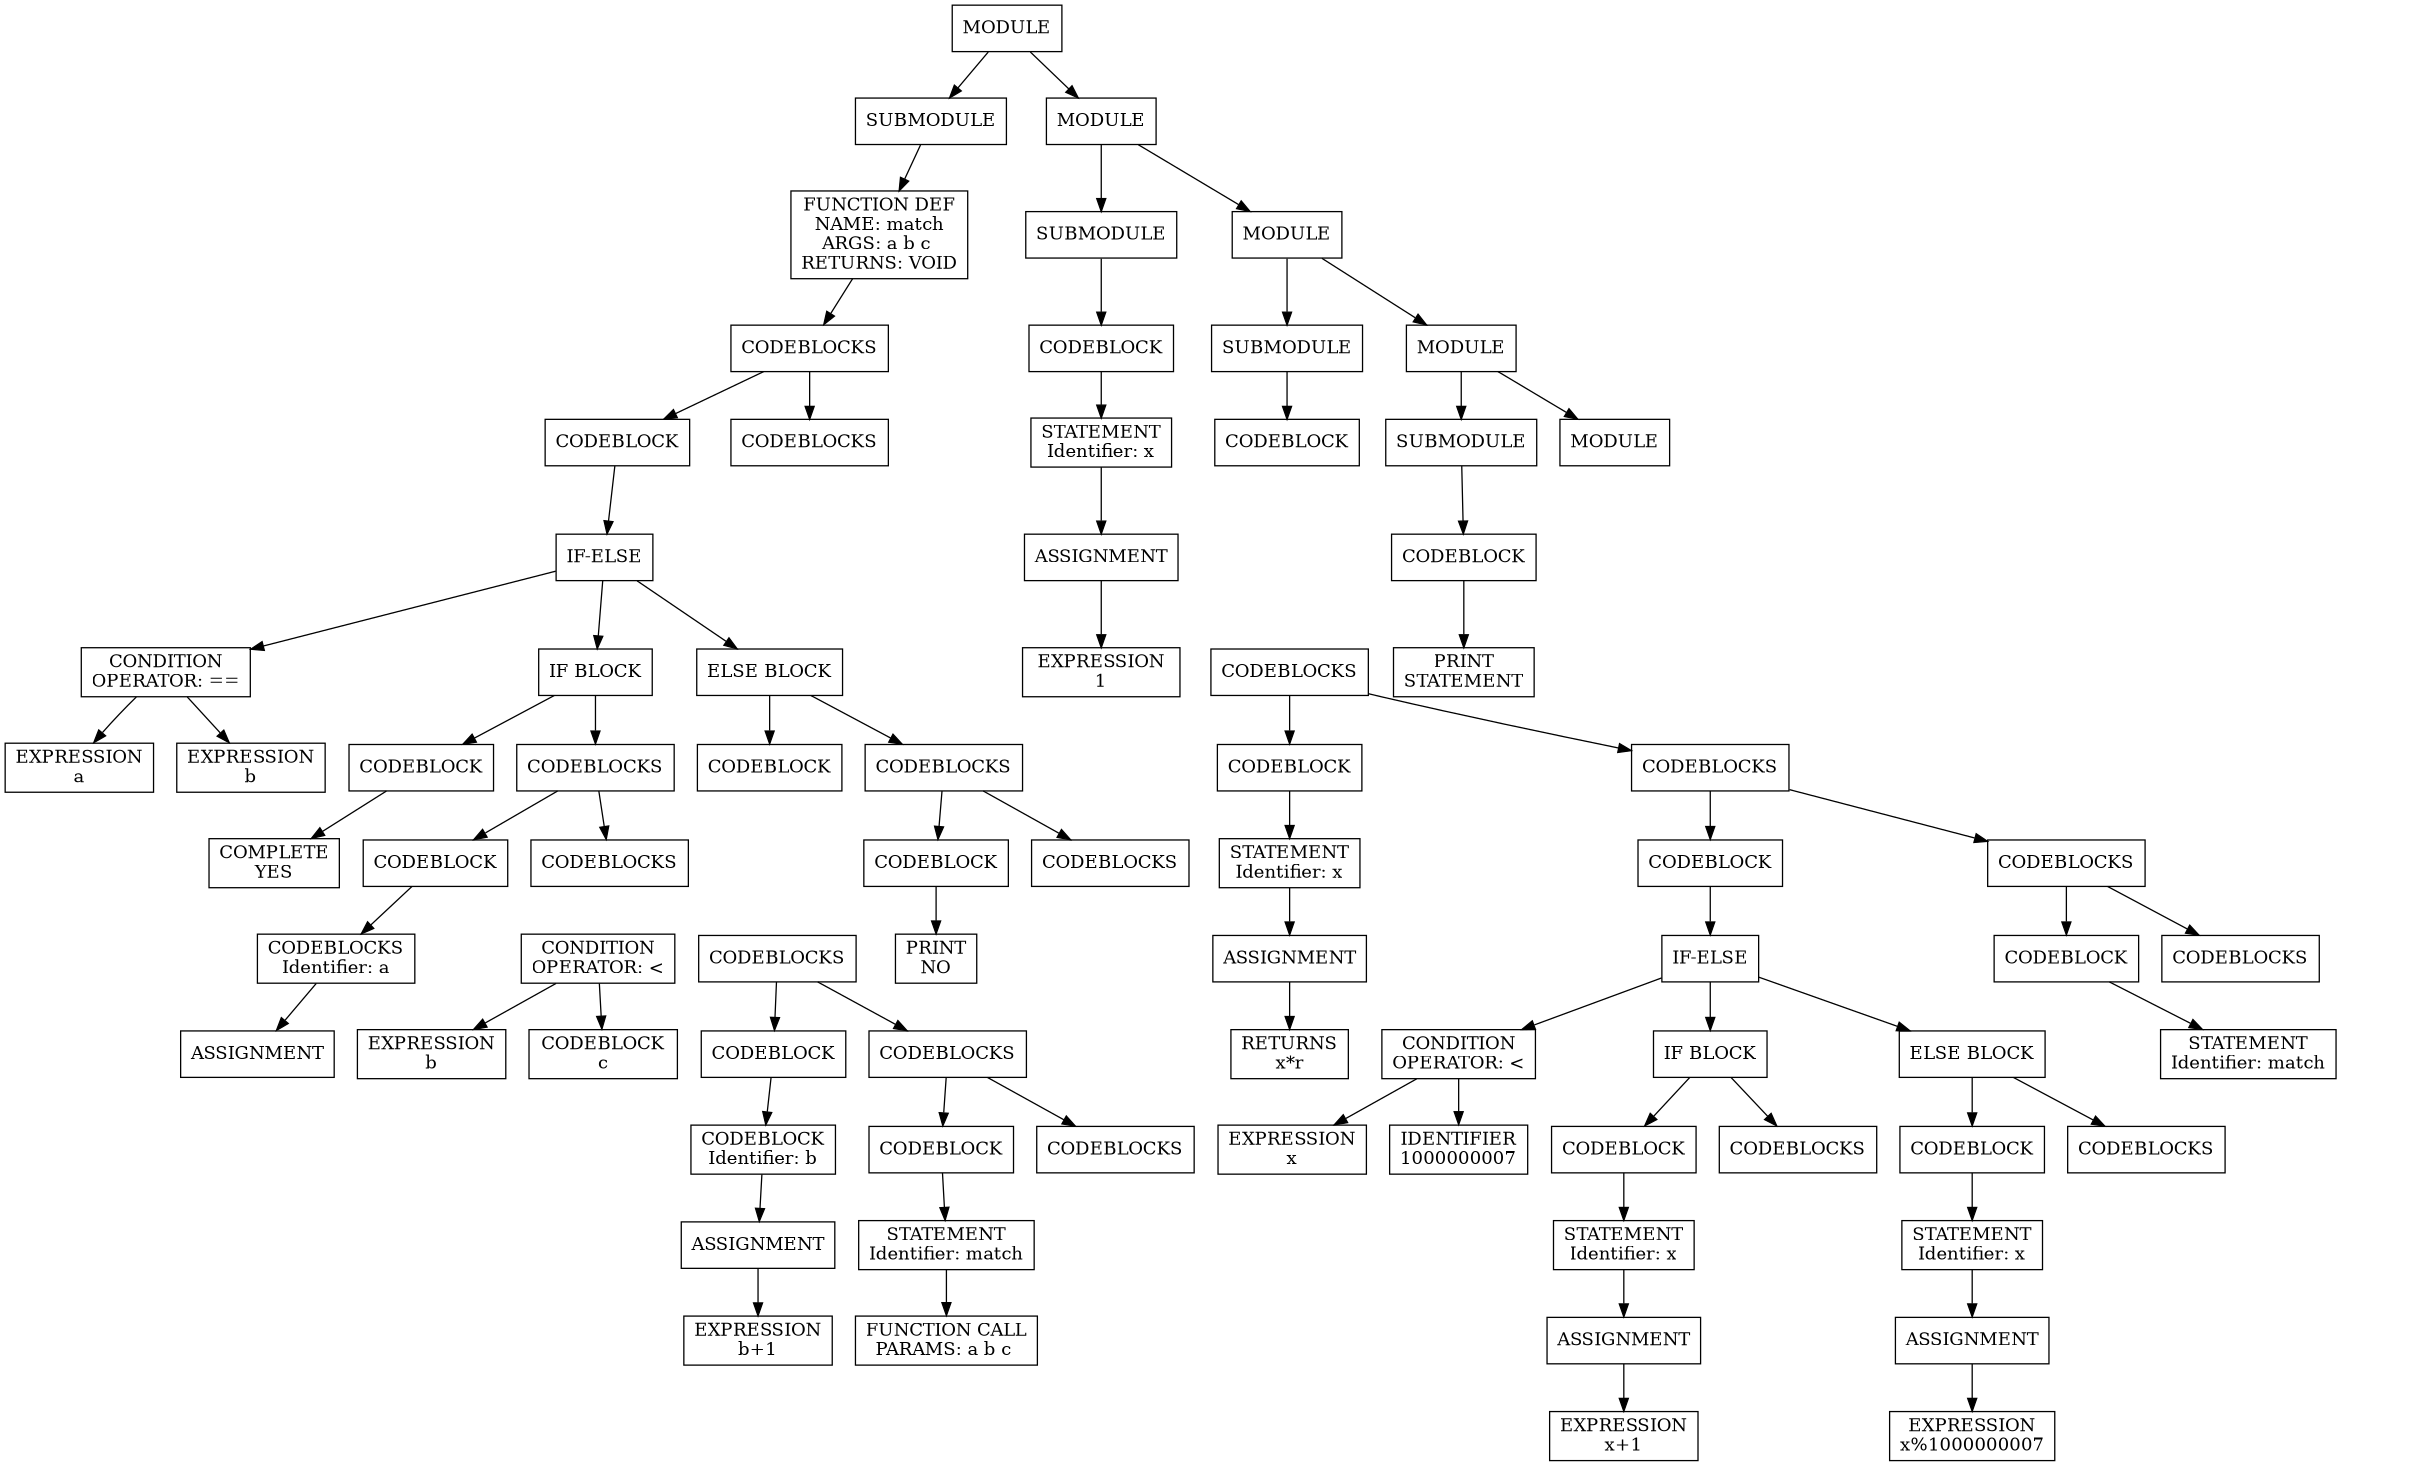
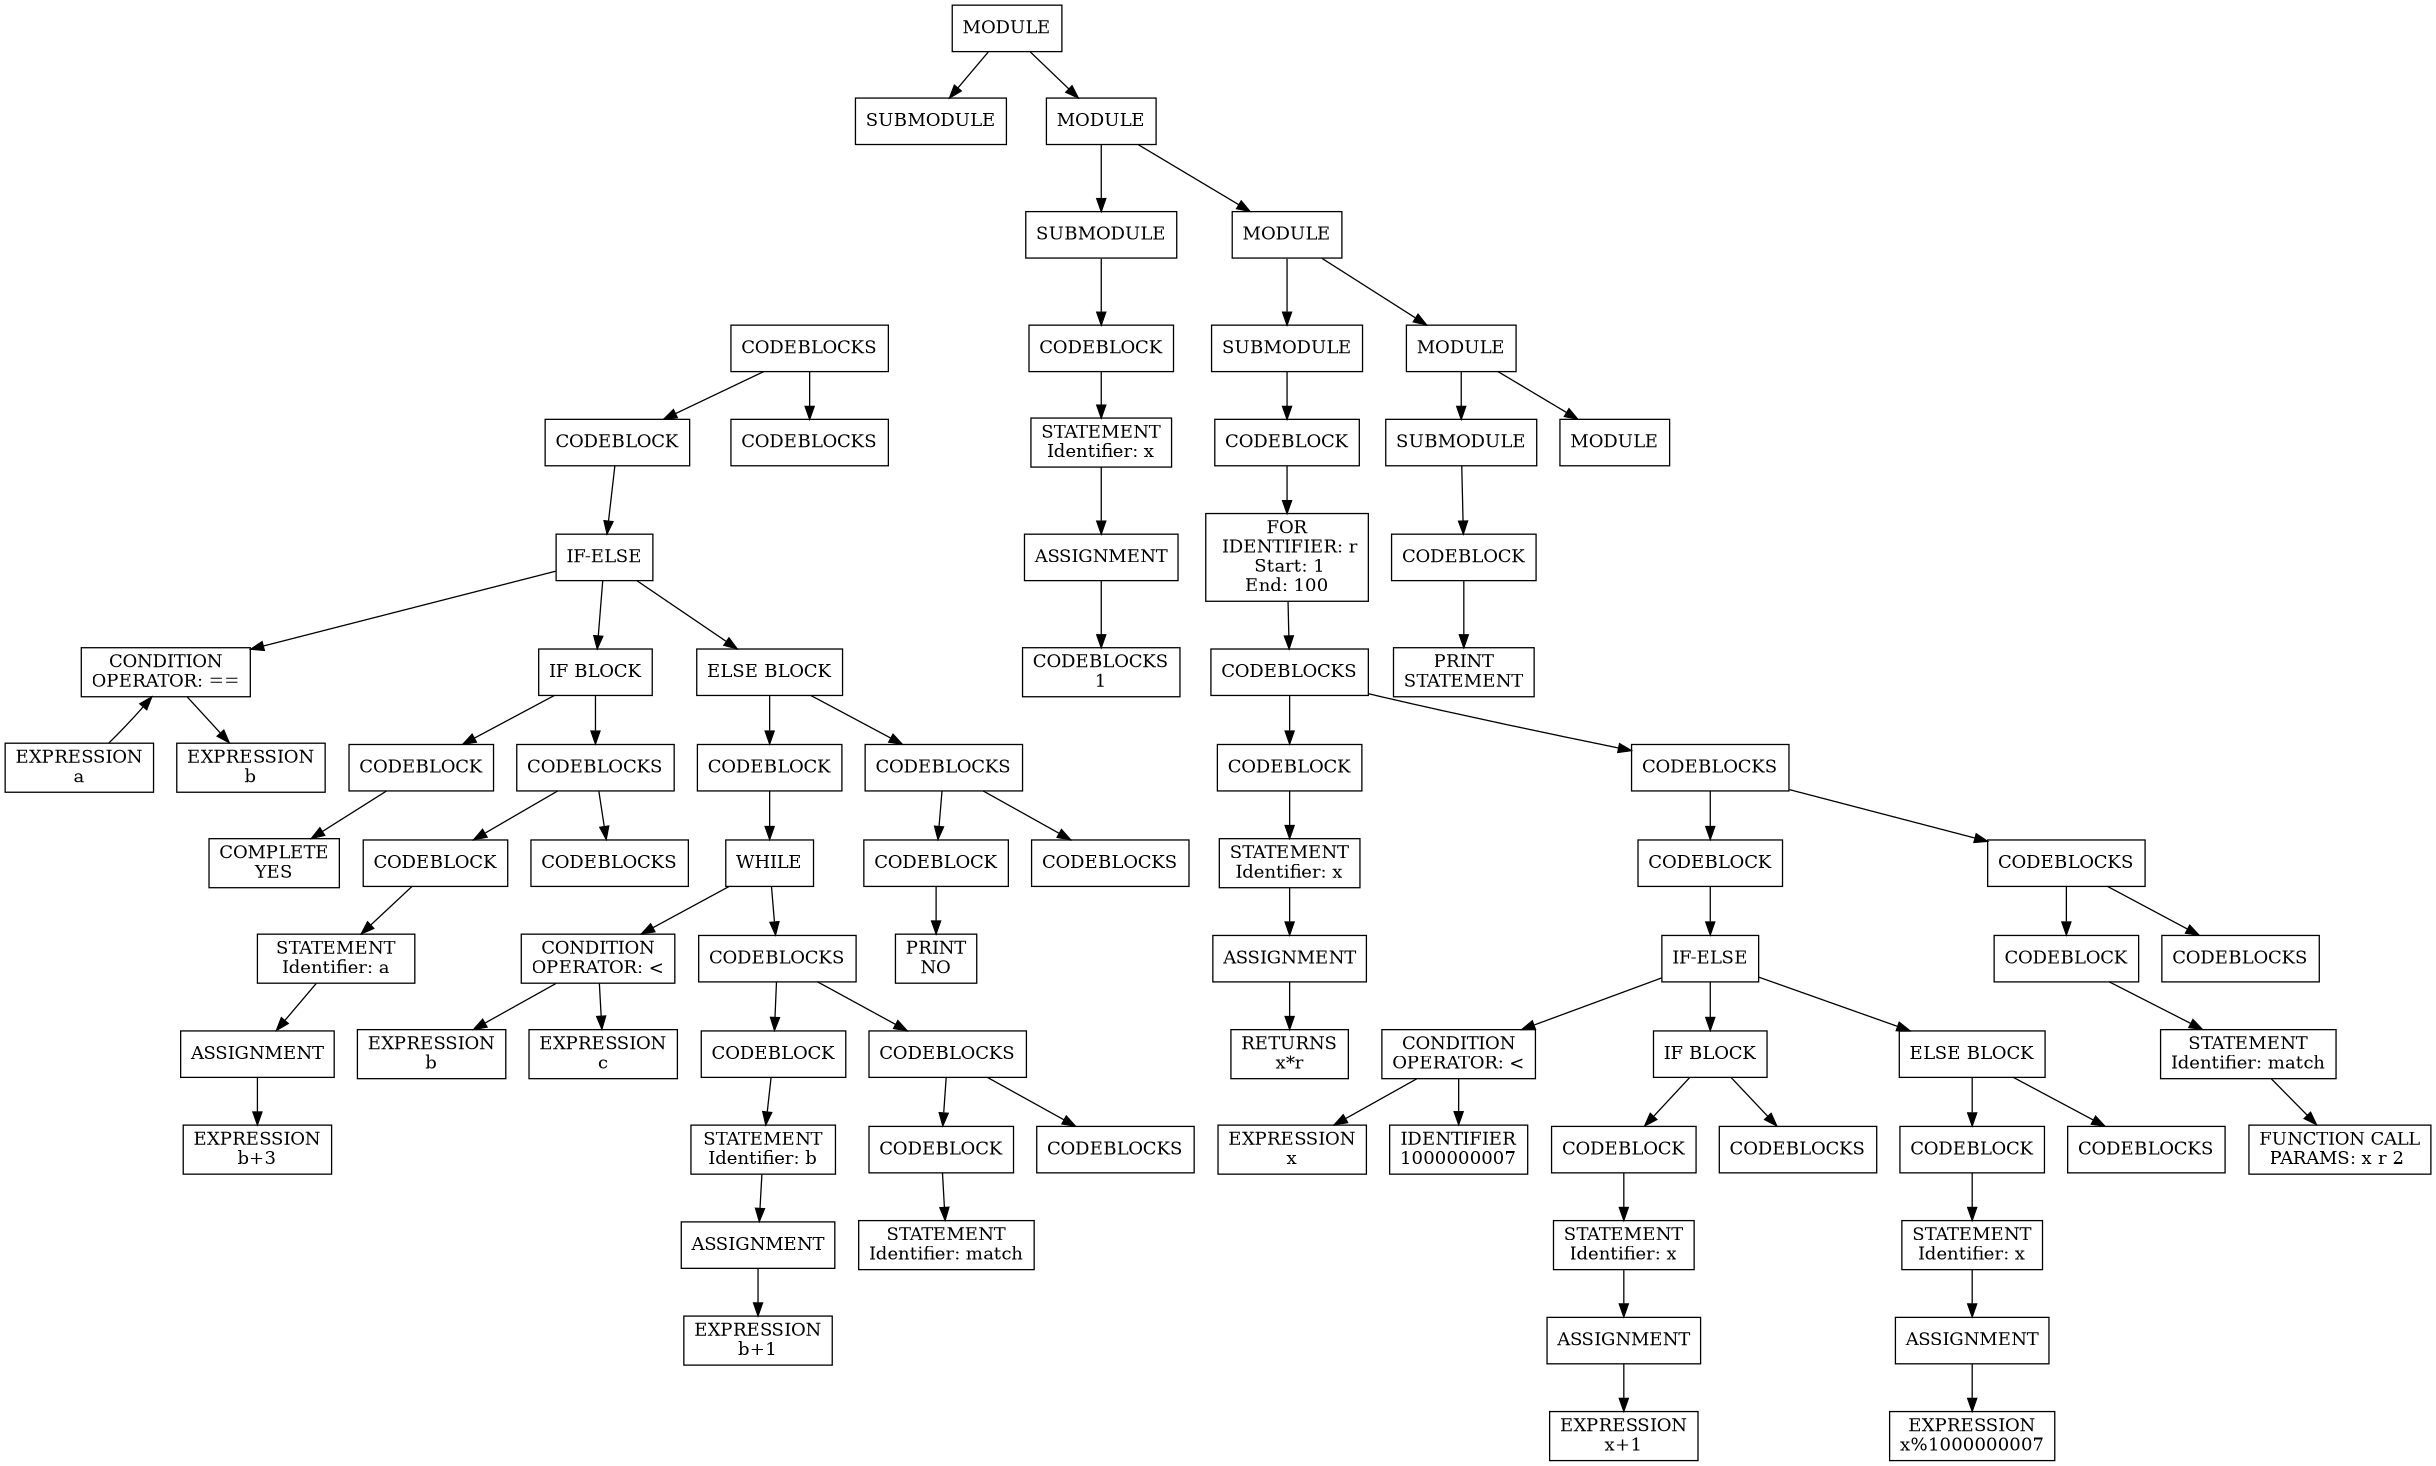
(879, 235) -> none
none -> (1287, 557)
(1101, 672) -> (1101, 672)
(119, 715) -> (126, 725)
none -> (770, 863)
(336, 959) -> (336, 959)
(603, 1054) -> (603, 1054)
none -> (257, 1150)
(763, 1150) -> (763, 1150)
none -> (2340, 1150)
(946, 1341) -> none
